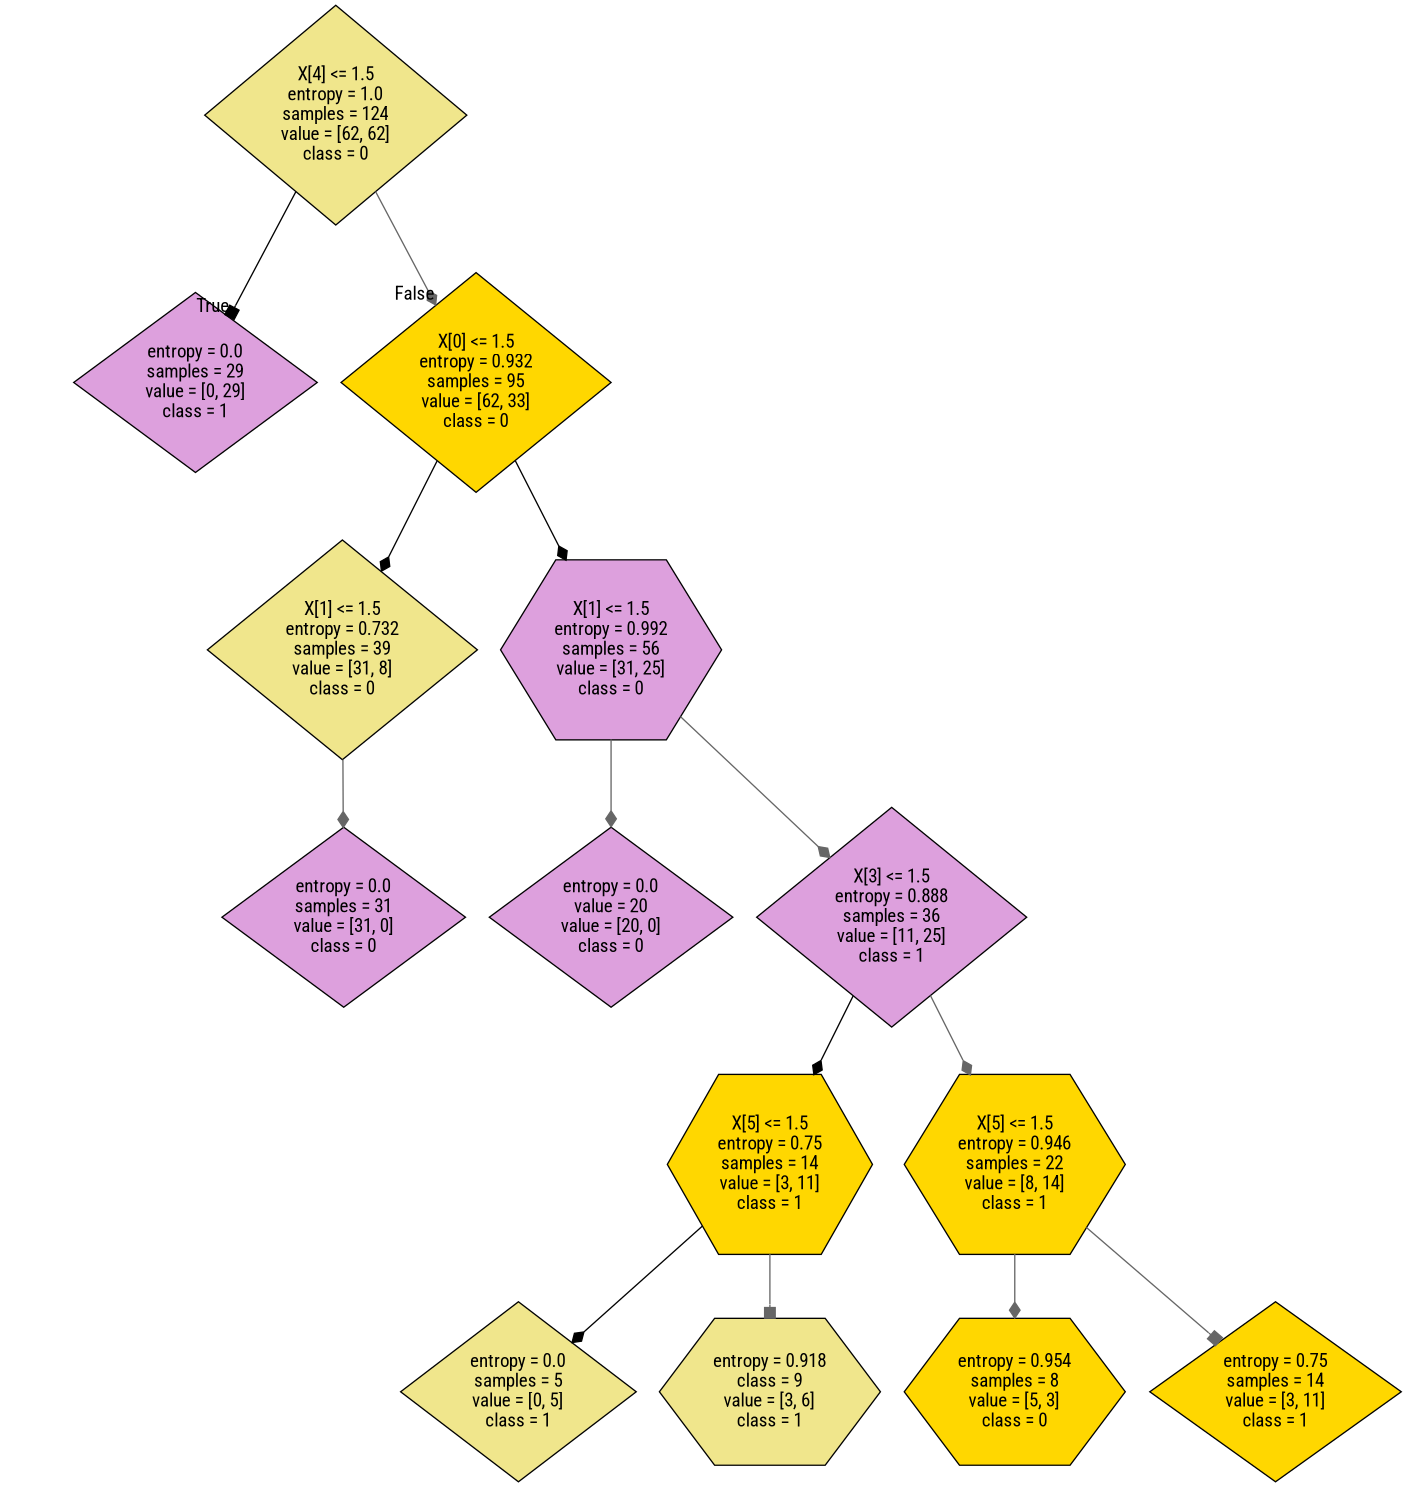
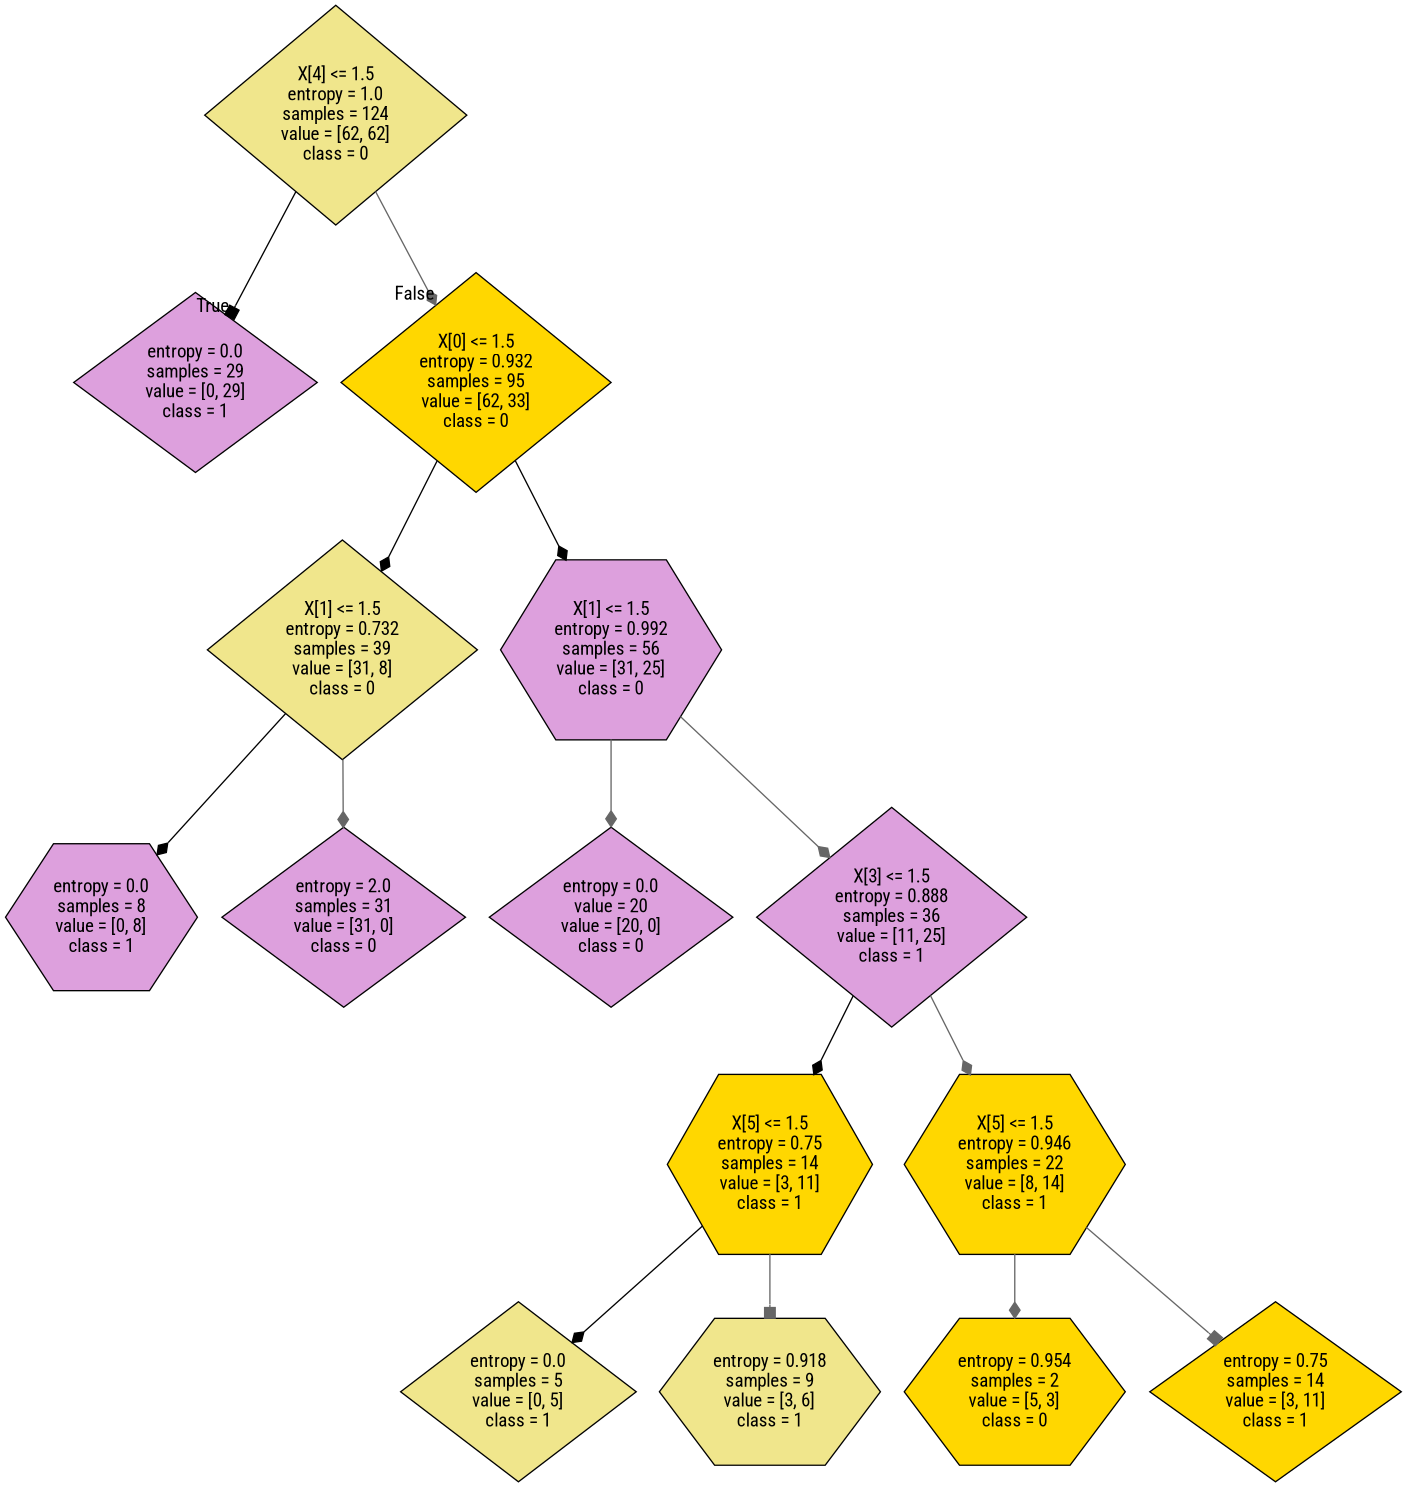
none -> (101, 917)
(344, 917) -> (344, 917)
(770, 1392) -> (770, 1392)
(1015, 1392) -> (1015, 1392)
